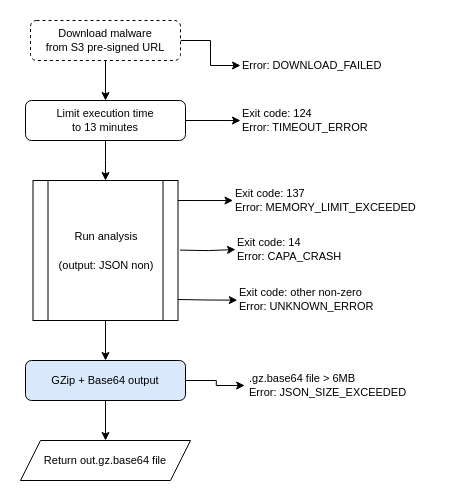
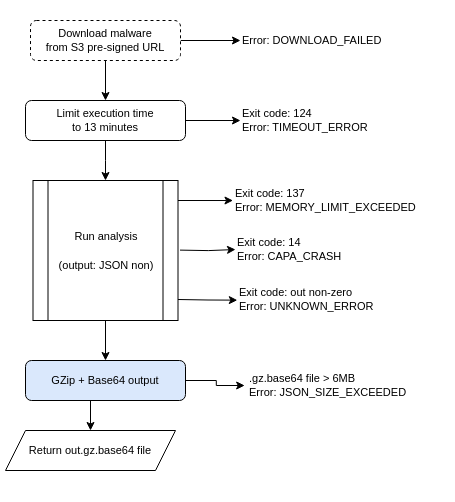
(321, 66) -> (321, 41)
(309, 300) -> (303, 300)
(106, 461) -> (91, 451)
